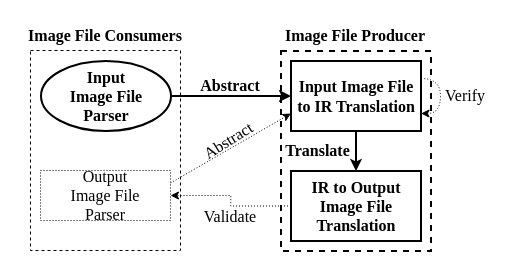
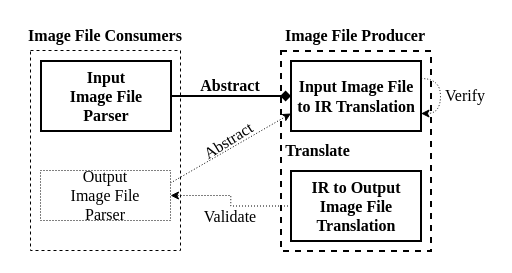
(106, 96) -> (106, 96)
(281, 96) -> (280, 96)
(356, 146) -> none
